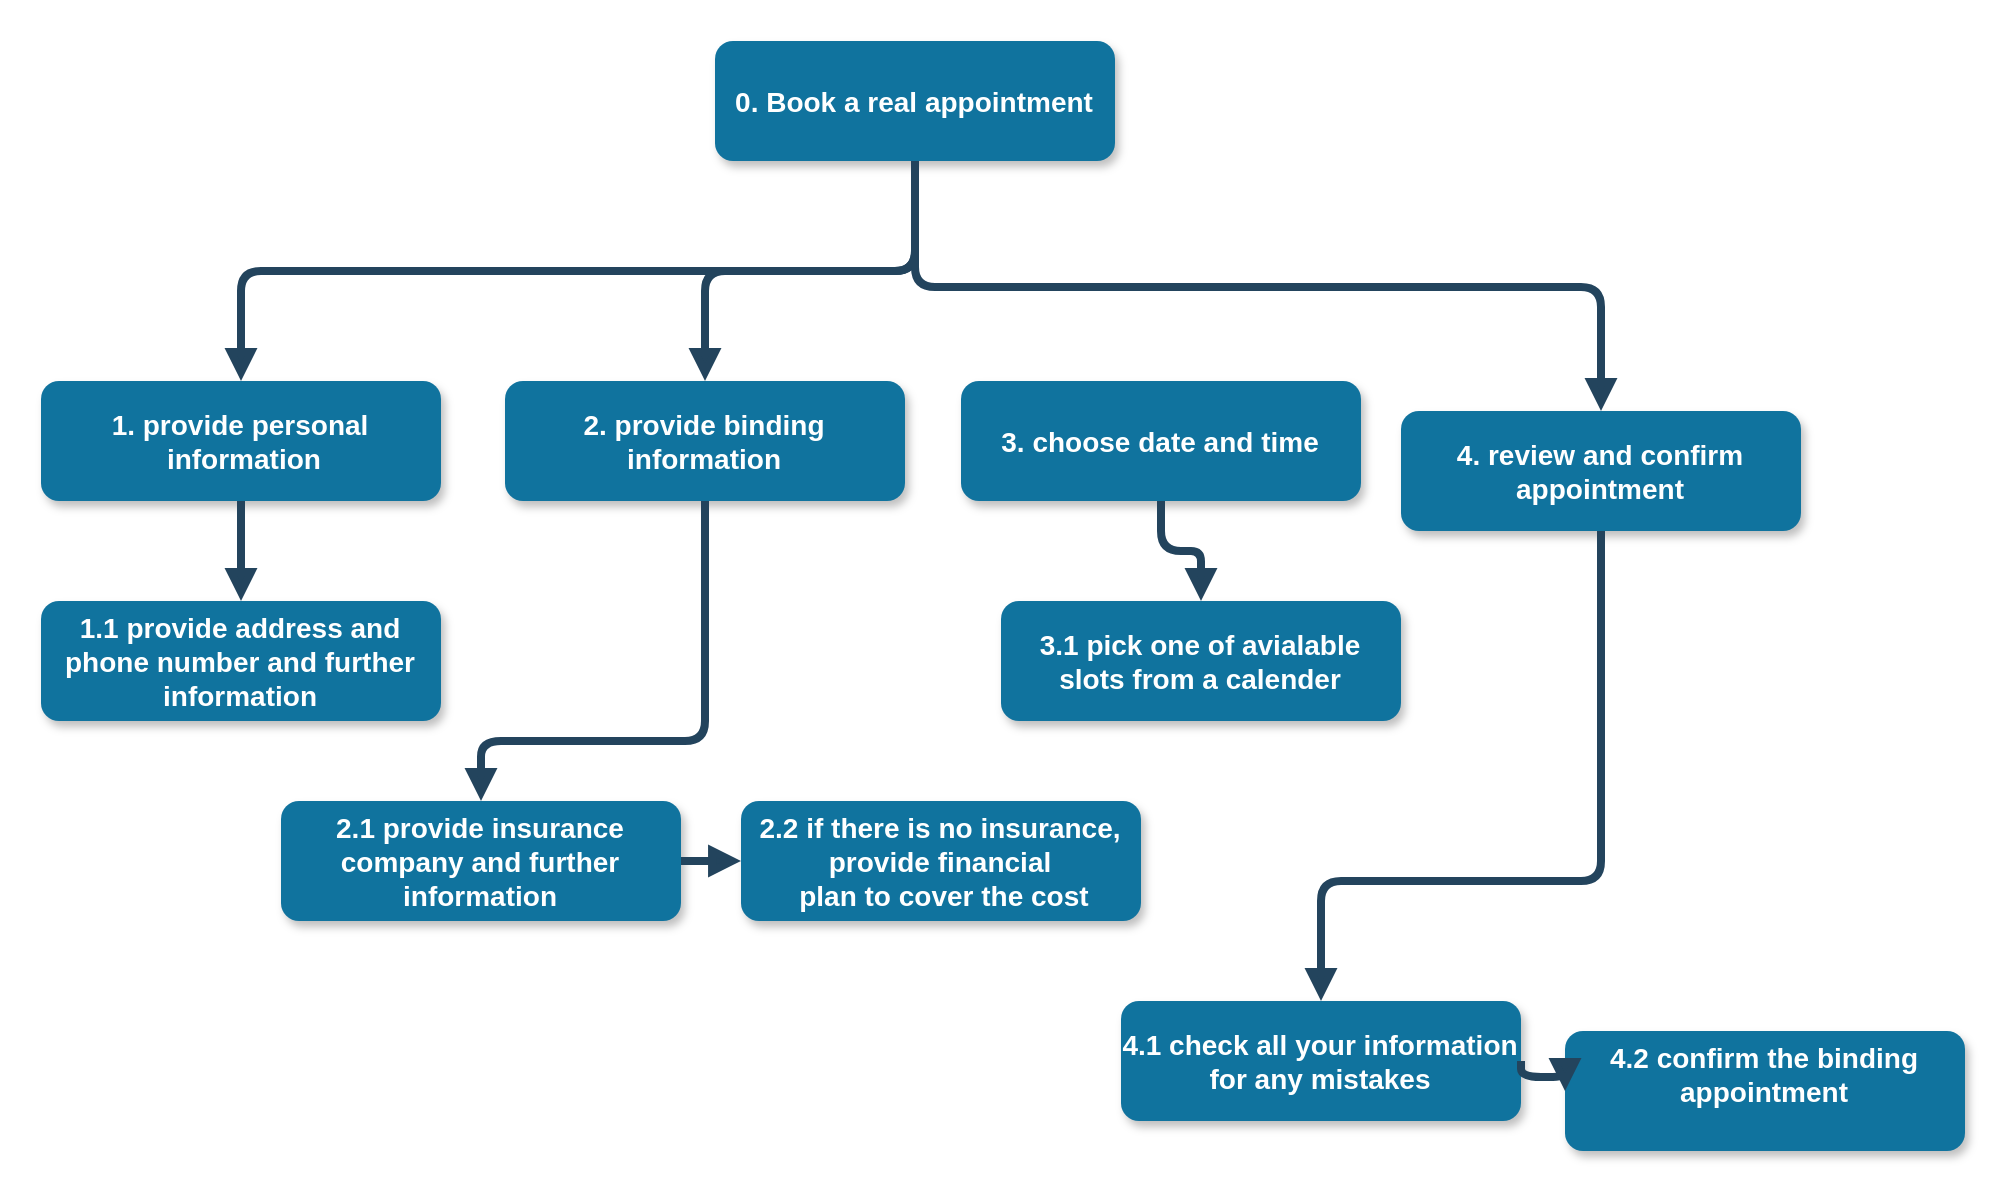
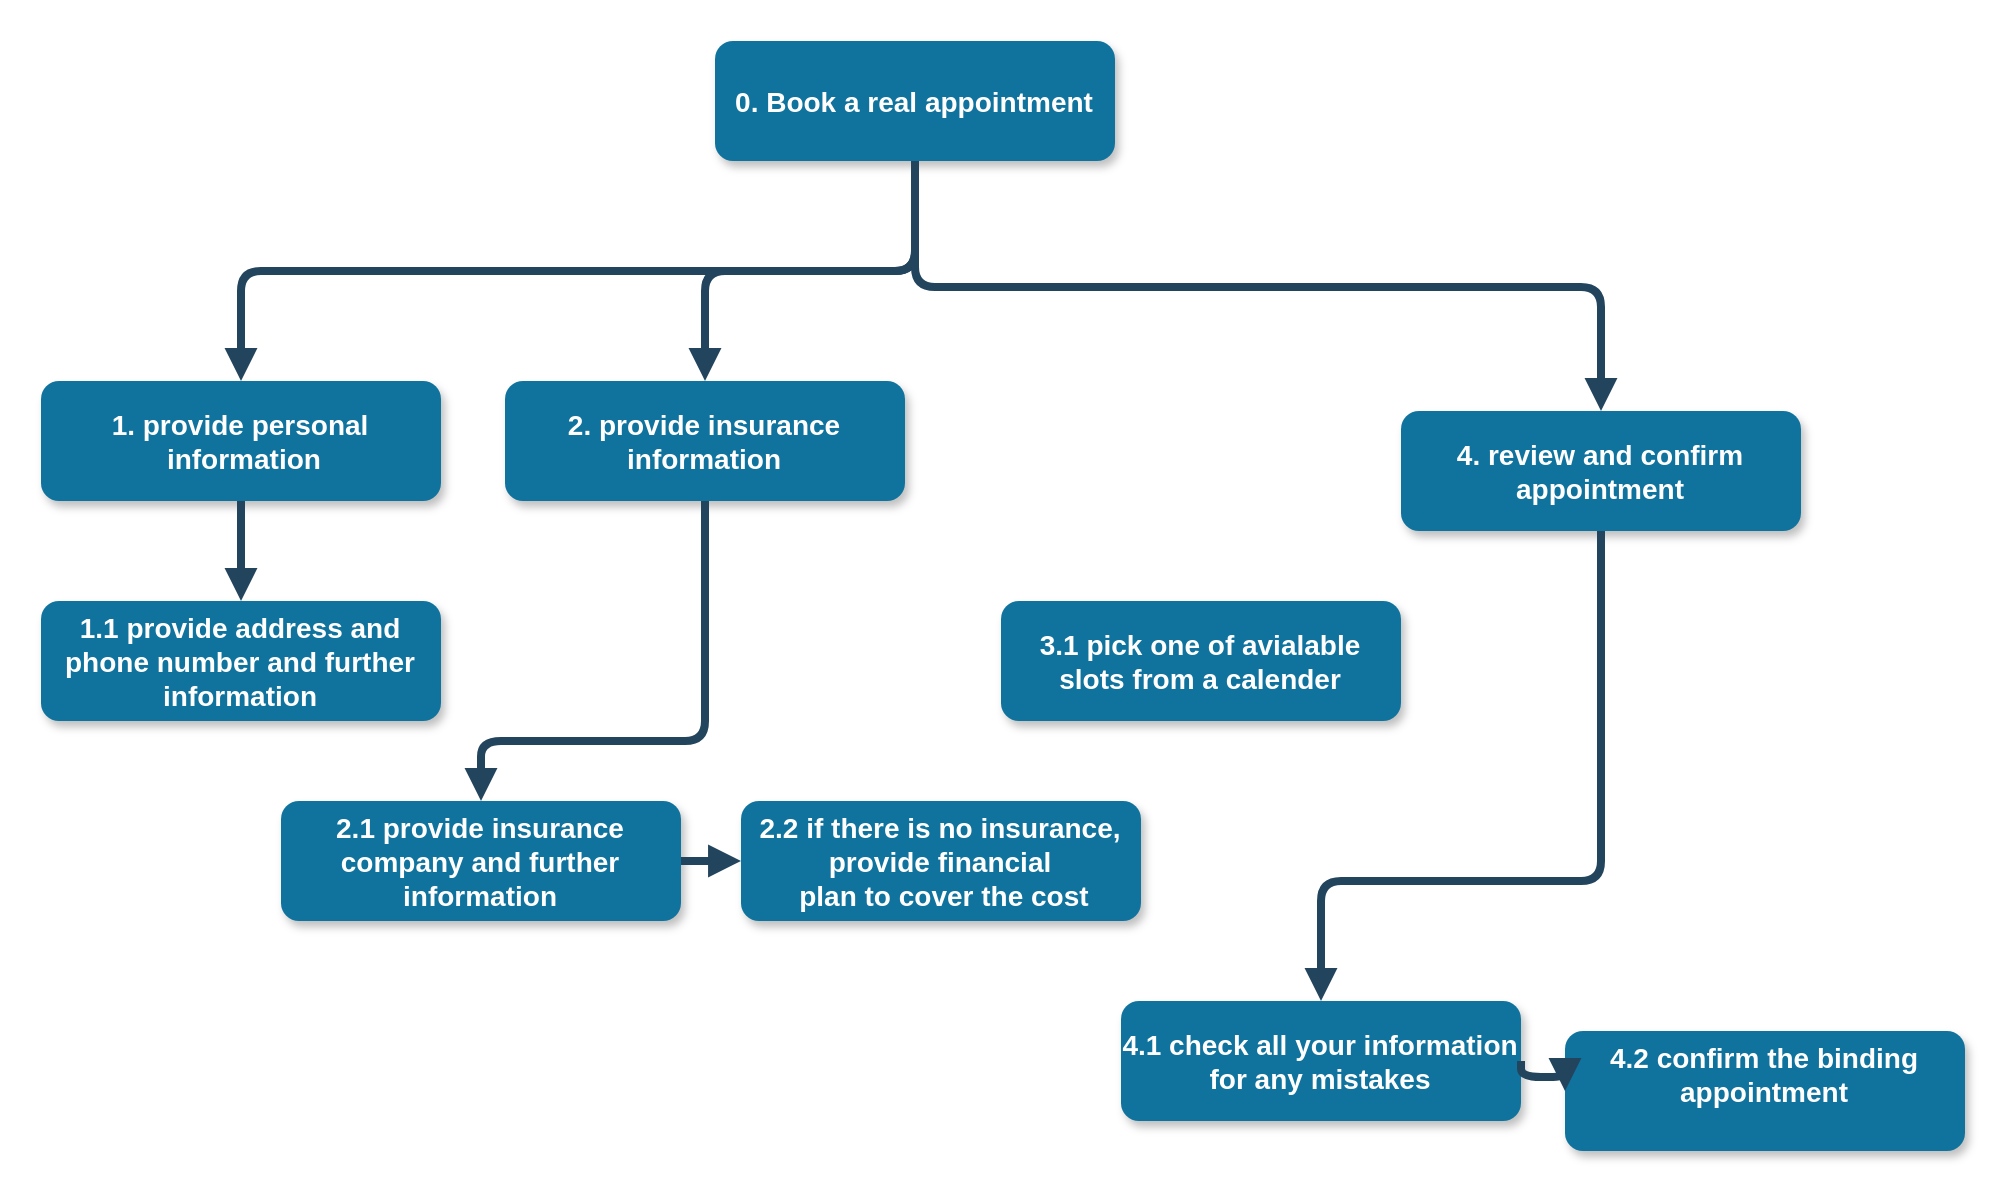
(704, 426) -> (704, 426)
(1161, 441) -> none
(1166, 546) -> none
